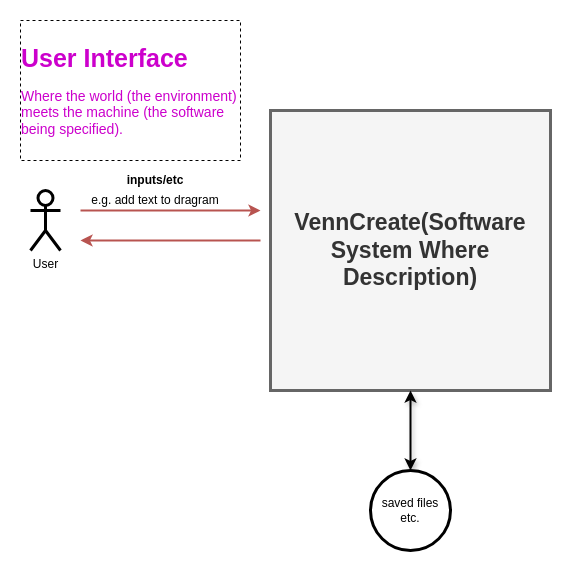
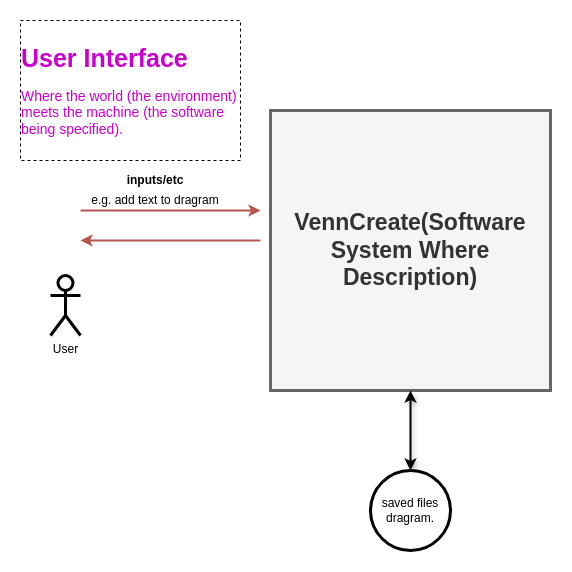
(46, 221) -> (66, 306)
(411, 511) -> (411, 511)
